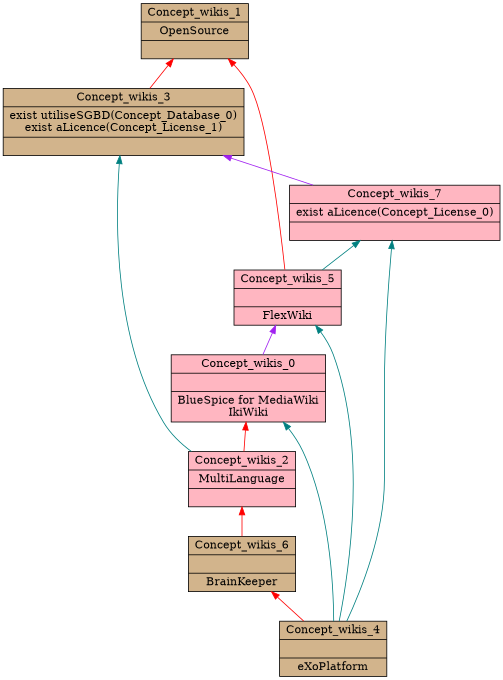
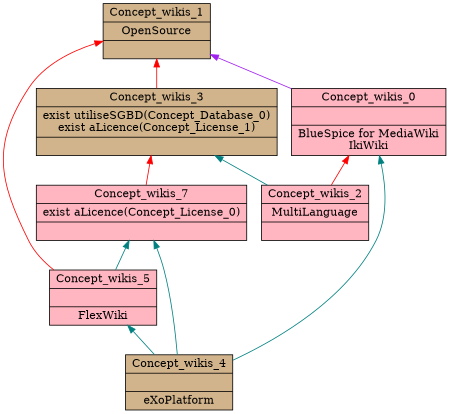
(278, 174) -> (148, 174)
(268, 344) -> (255, 73)
(242, 564) -> none
